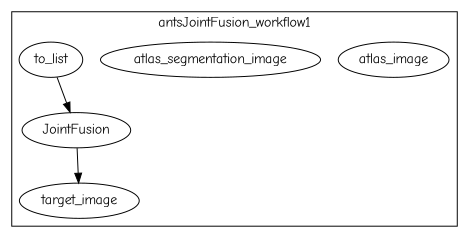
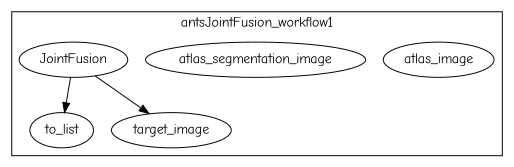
(62, 90) -> (68, 90)
